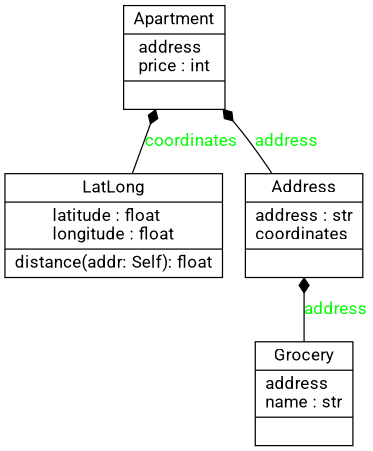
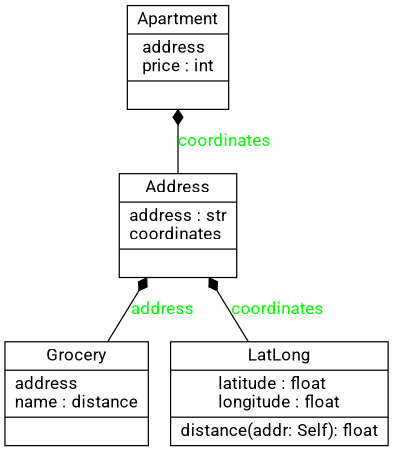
(287, 142) -> (225, 142)
(141, 149) -> (233, 316)
(304, 402) -> (77, 402)
